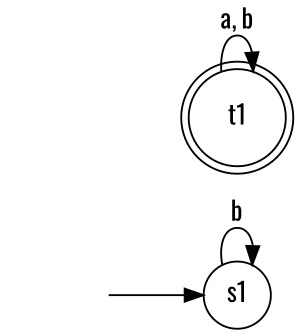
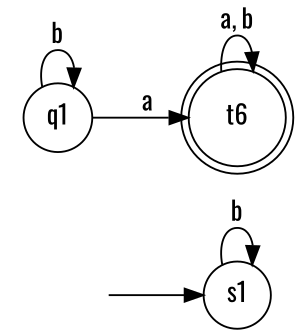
none -> (58, 118)
(237, 118) -> (237, 118)
